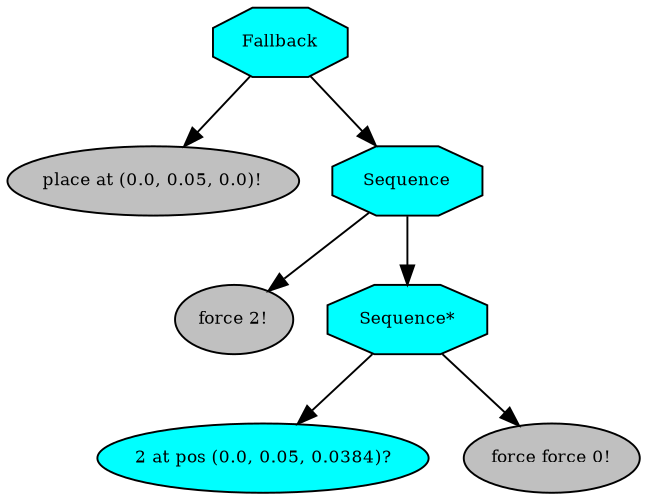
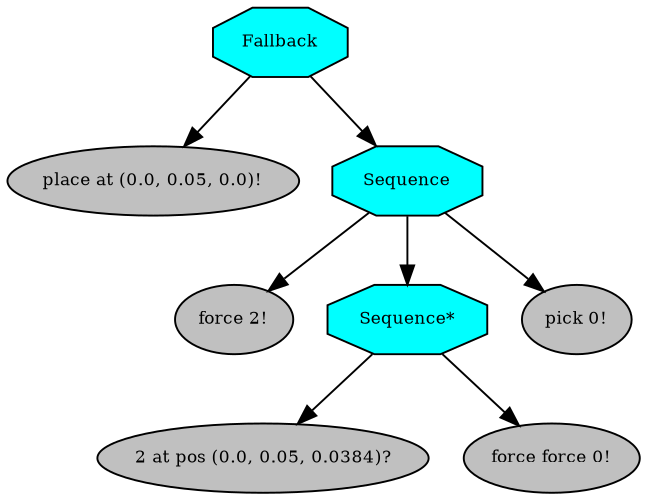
none -> (577, 320)
(263, 458) -> (263, 458)
